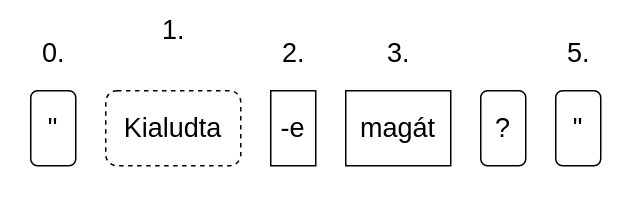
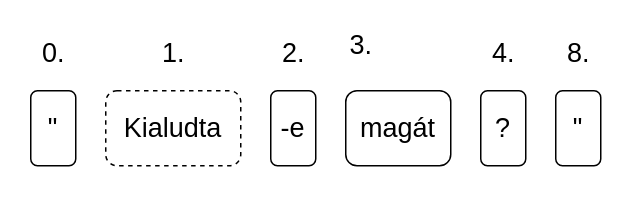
(173, 31) -> (173, 53)
(398, 53) -> (361, 46)
none -> (503, 53)
(579, 53) -> (579, 53)
(293, 128) -> (293, 128)
(398, 128) -> (398, 128)
